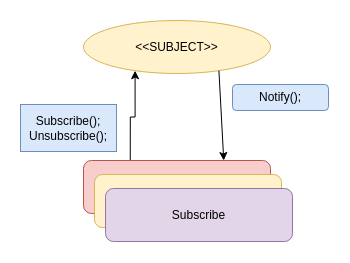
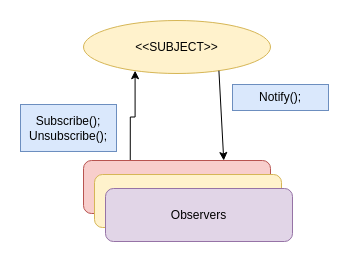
(281, 98) -> (281, 98)
(199, 216) -> (199, 216)
